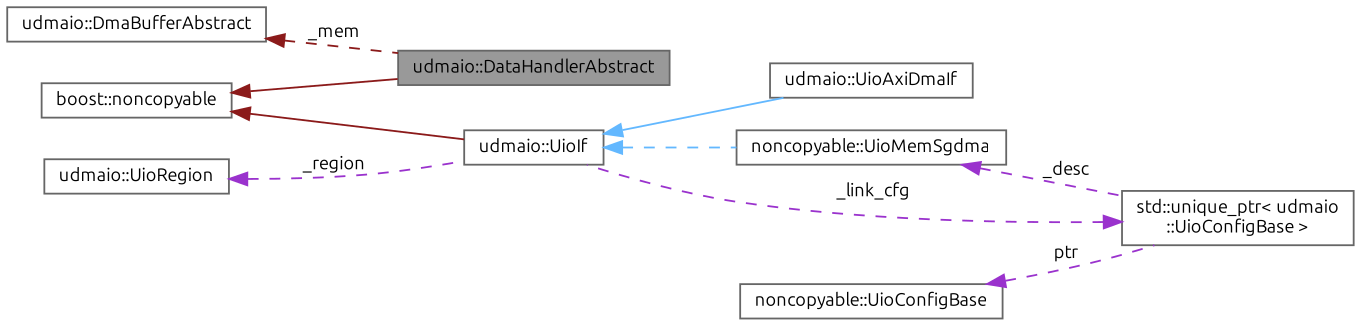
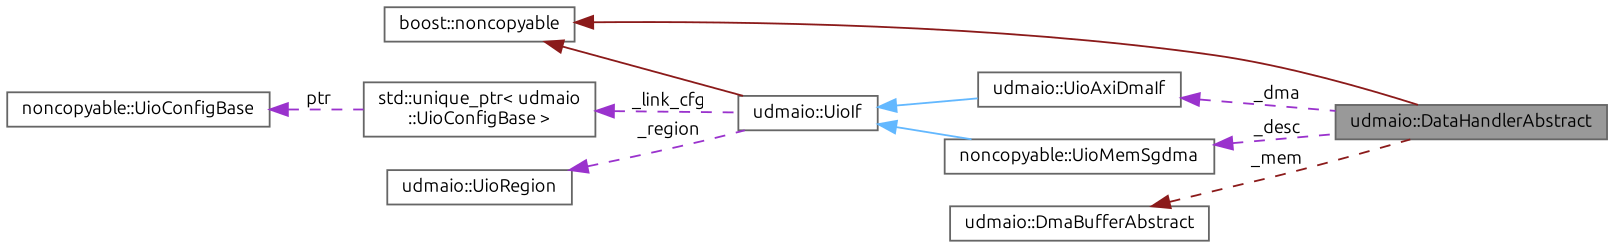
none -> (1268, 105)
(679, 147) -> (934, 133)
(1051, 182) -> (1284, 139)
